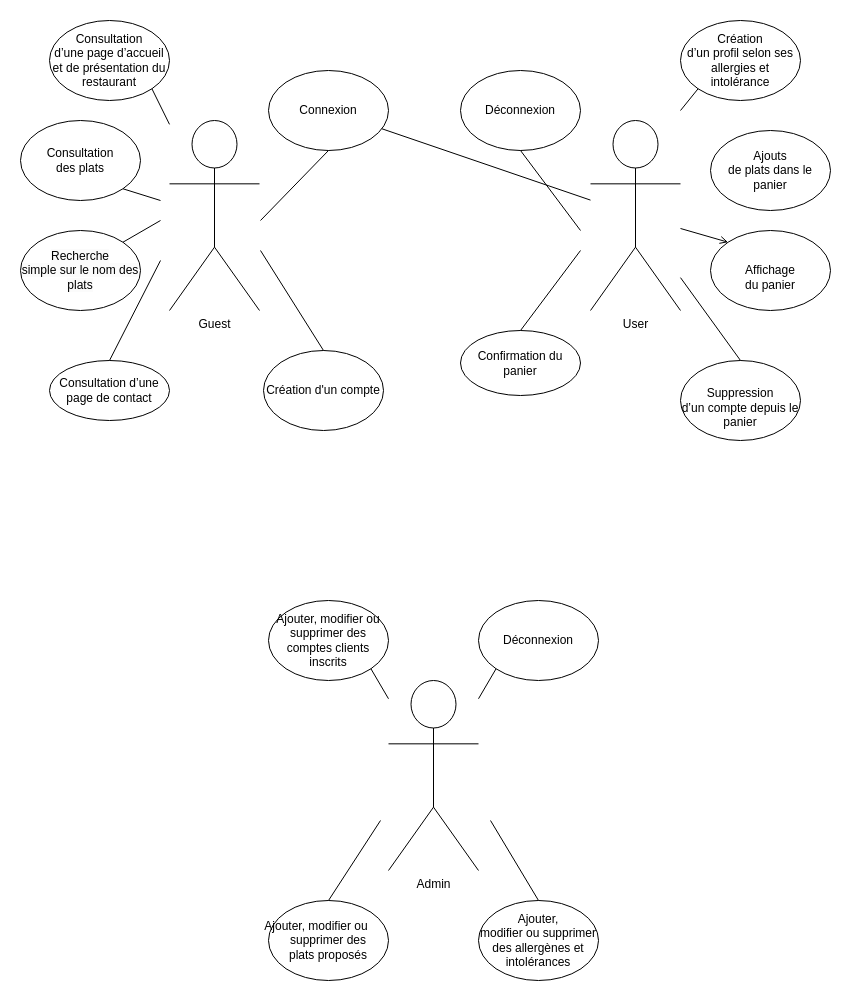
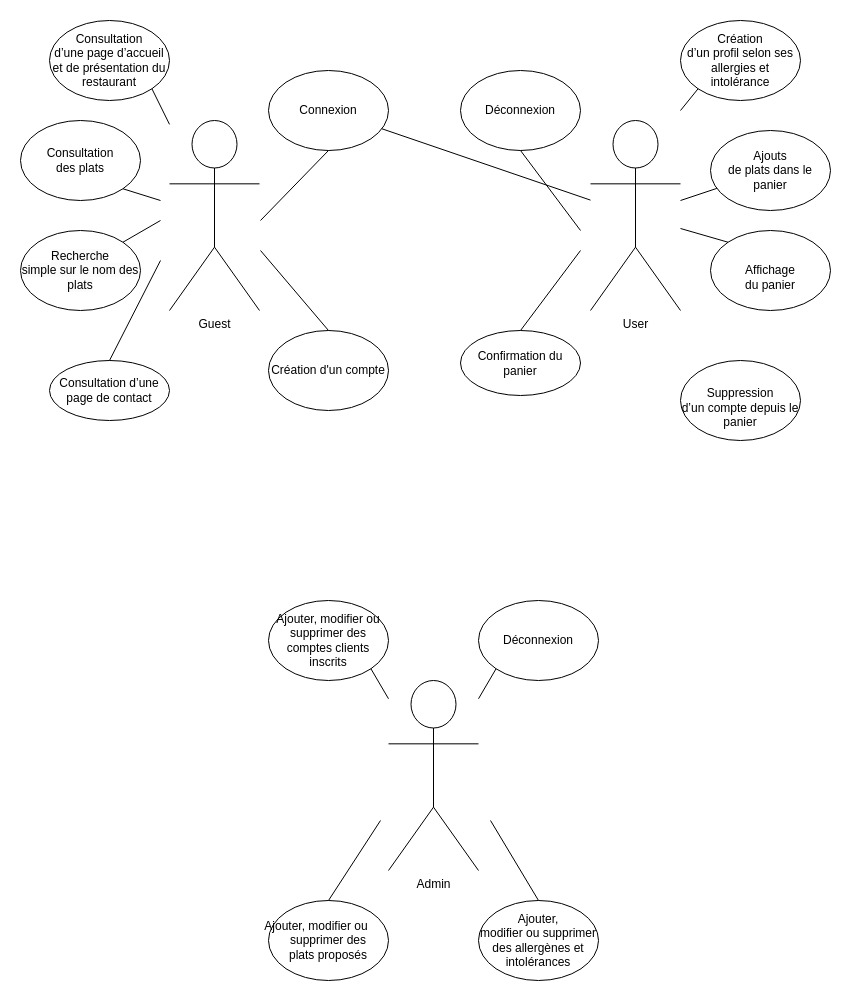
(722, 240) -> (723, 241)
(711, 319) -> (699, 194)
(324, 391) -> (329, 371)
